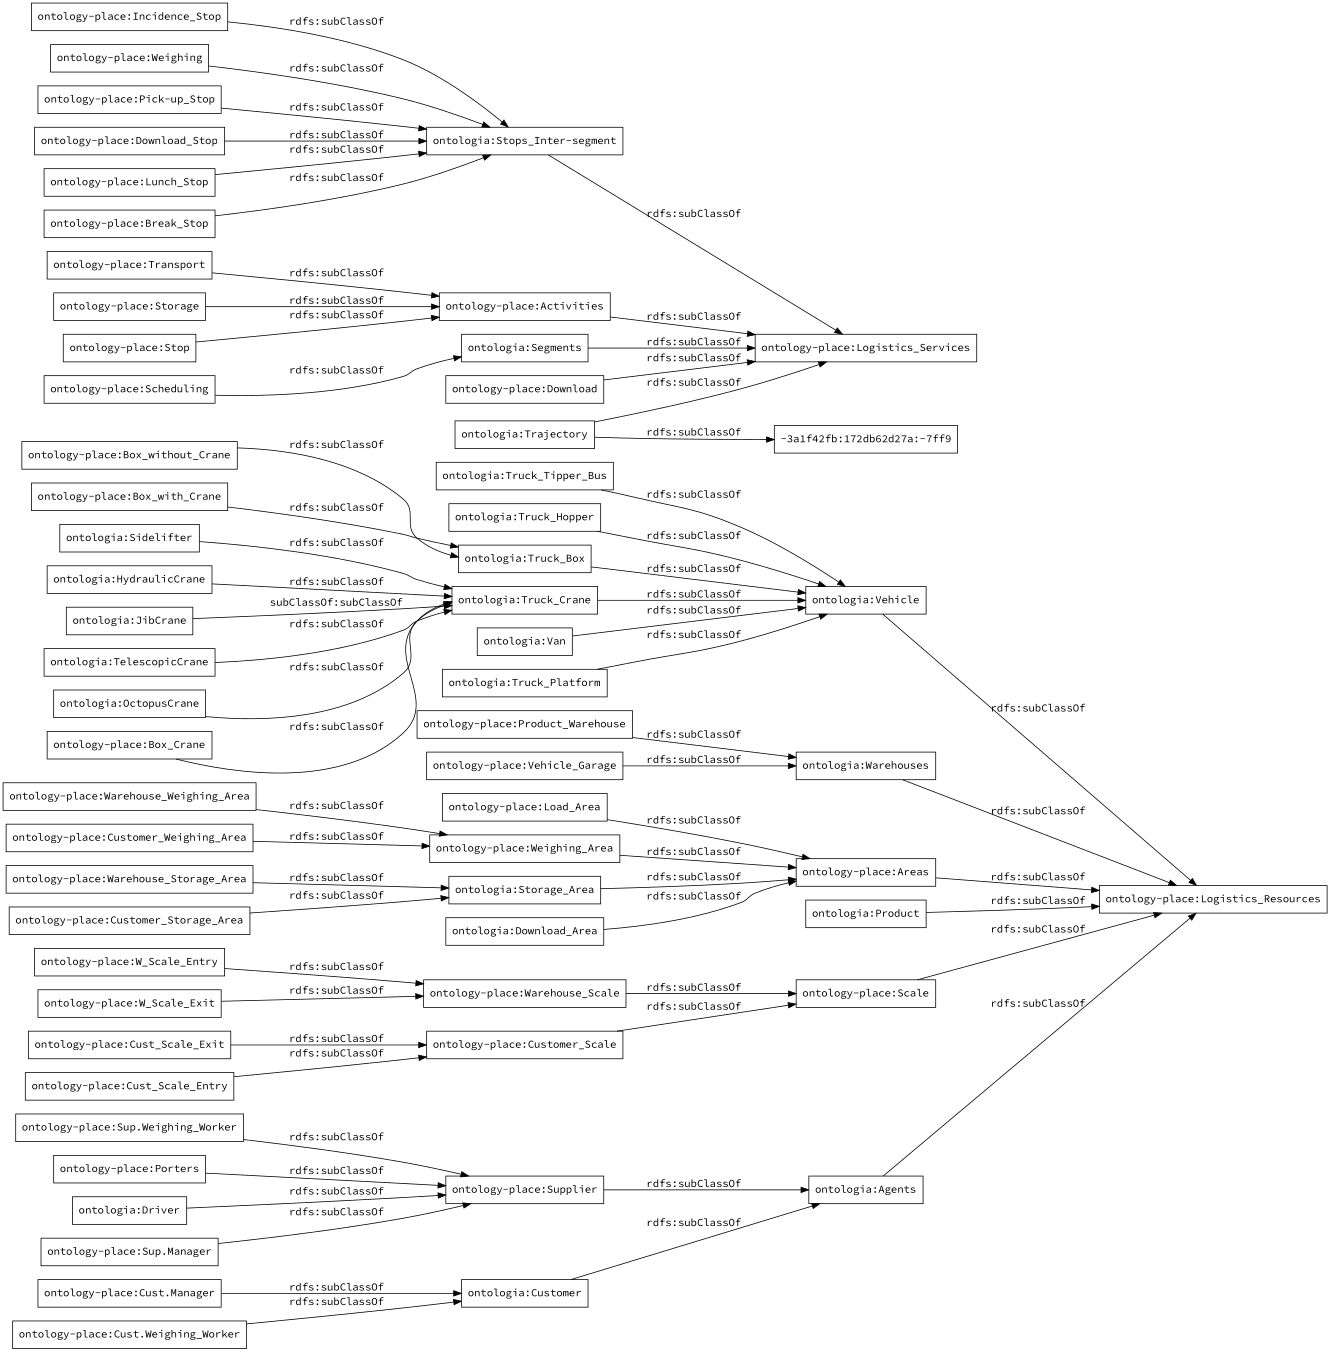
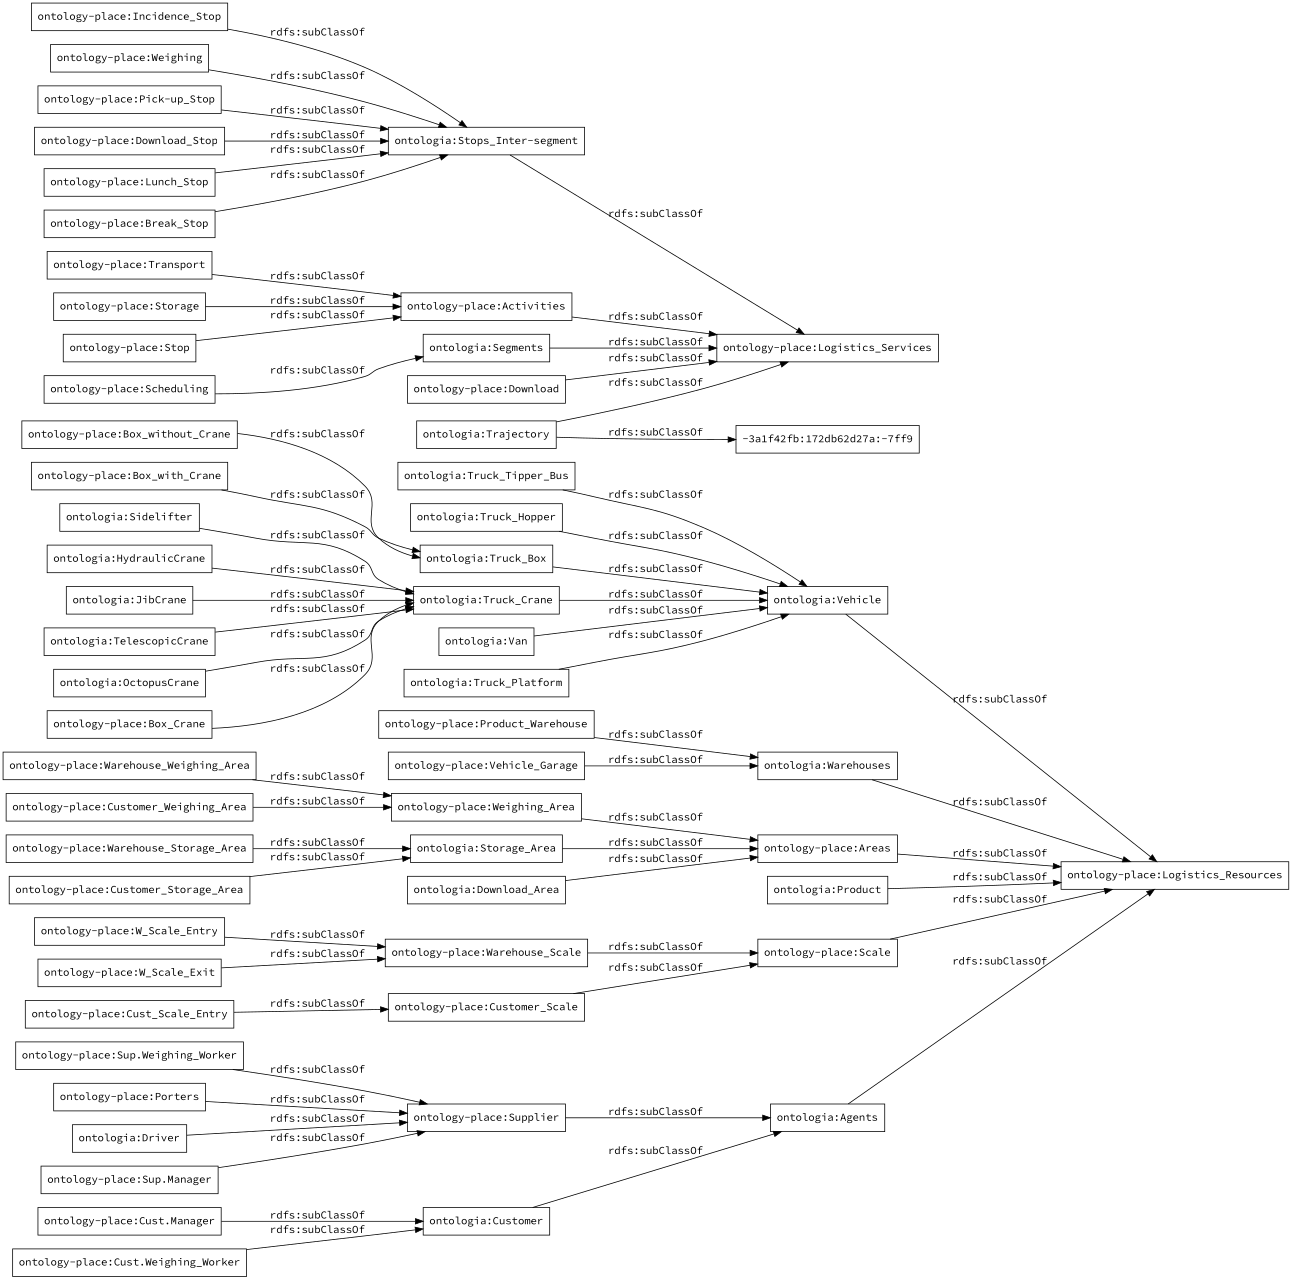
(337, 603) -> (317, 595)
(525, 807) -> none
(130, 1045) -> none
